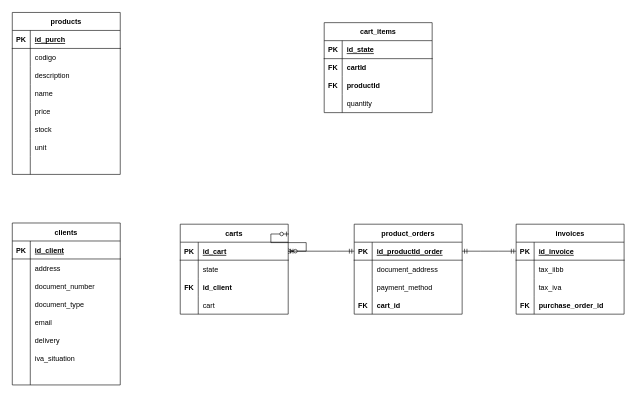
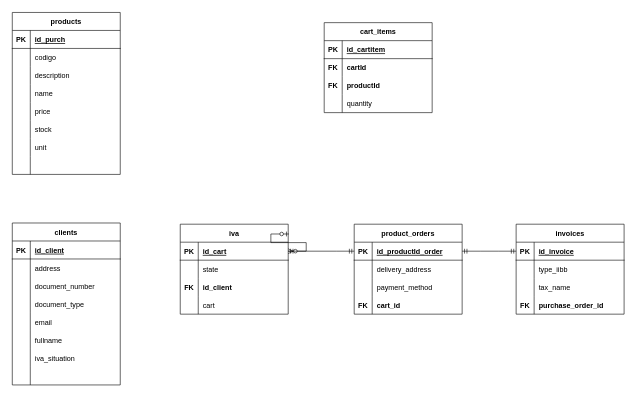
(362, 50) -> (367, 50)
(234, 233) -> (234, 233)
(409, 269) -> (407, 269)
(553, 269) -> (555, 269)
(552, 287) -> (555, 287)
(49, 340) -> (49, 340)
